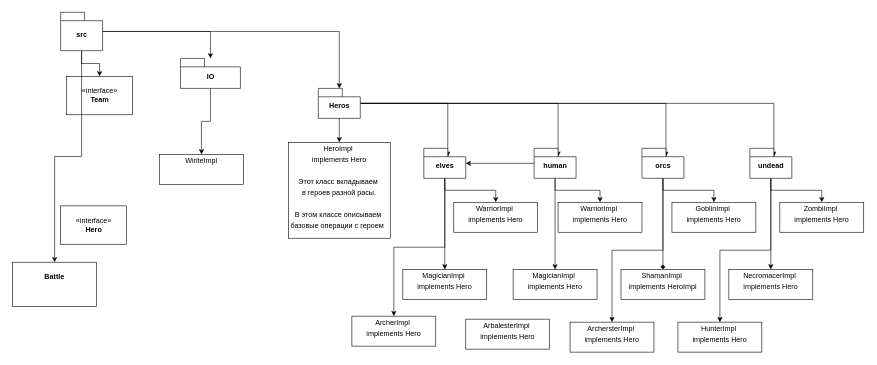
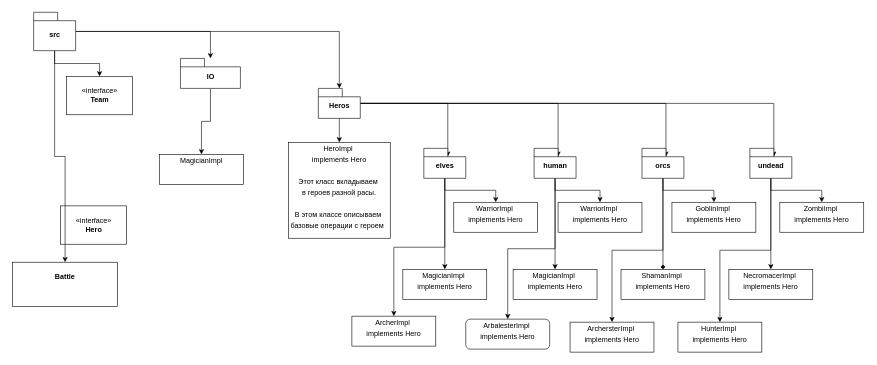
(81, 32) -> (54, 32)
(177, 159) -> (181, 159)
(471, 164) -> (508, 314)
(656, 278) -> (649, 278)
(54, 285) -> (65, 285)
(508, 335) -> (508, 335)
